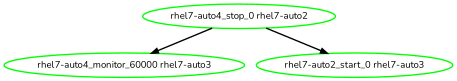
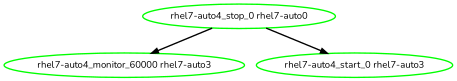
(239, 16) -> (239, 16)
(355, 65) -> (355, 65)
